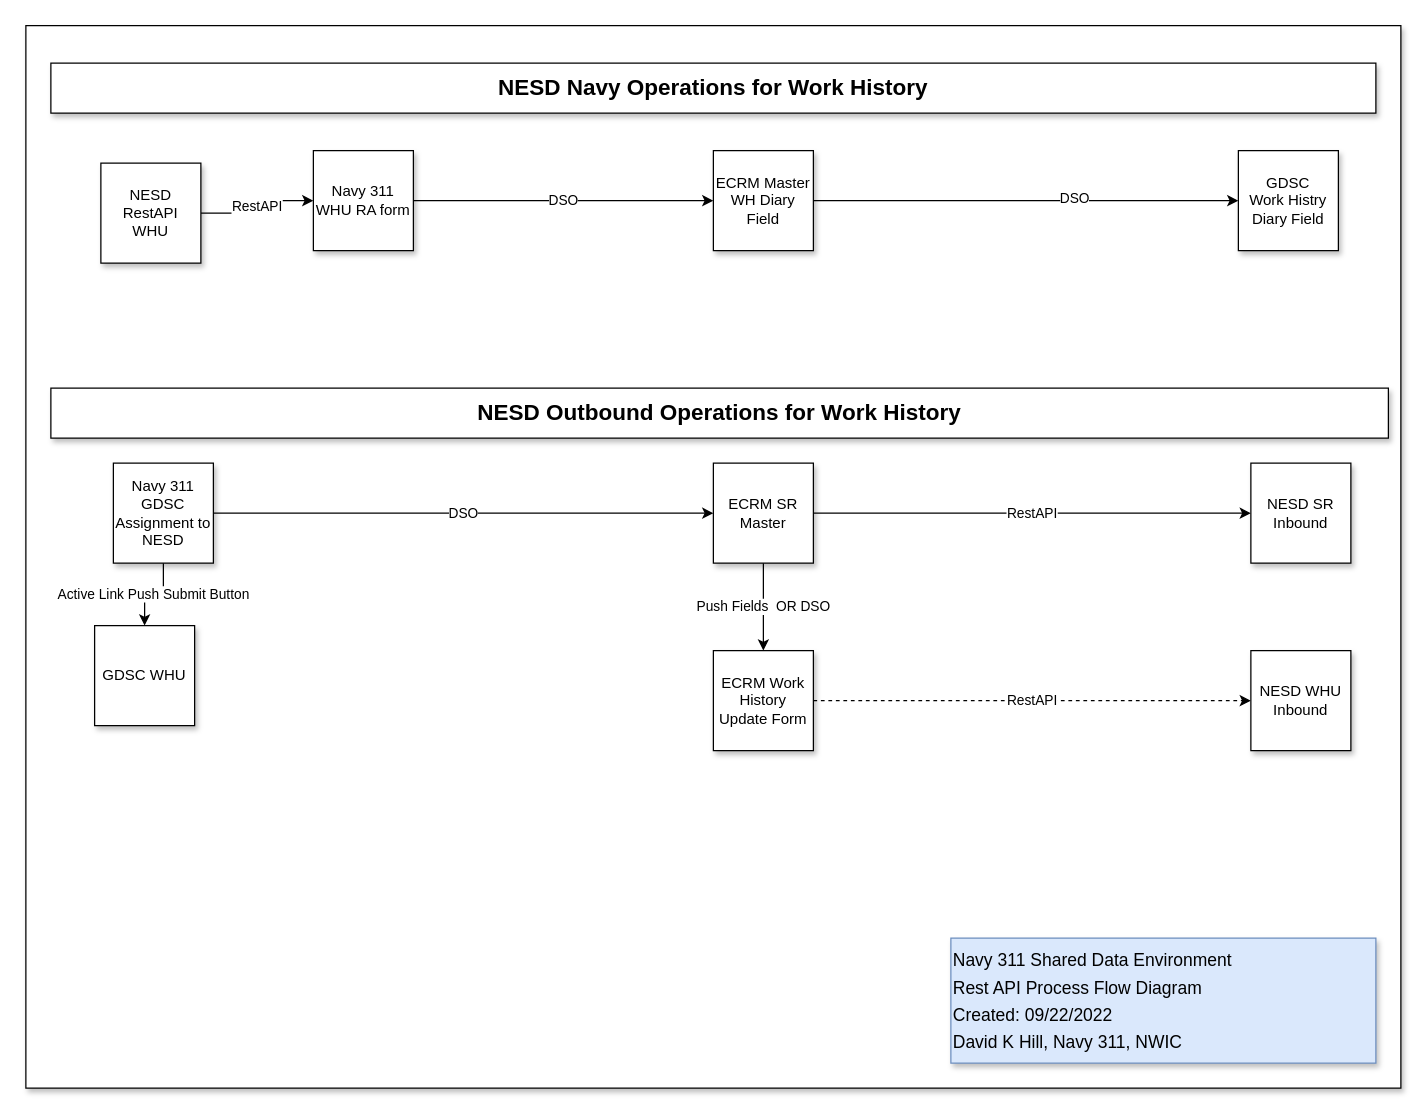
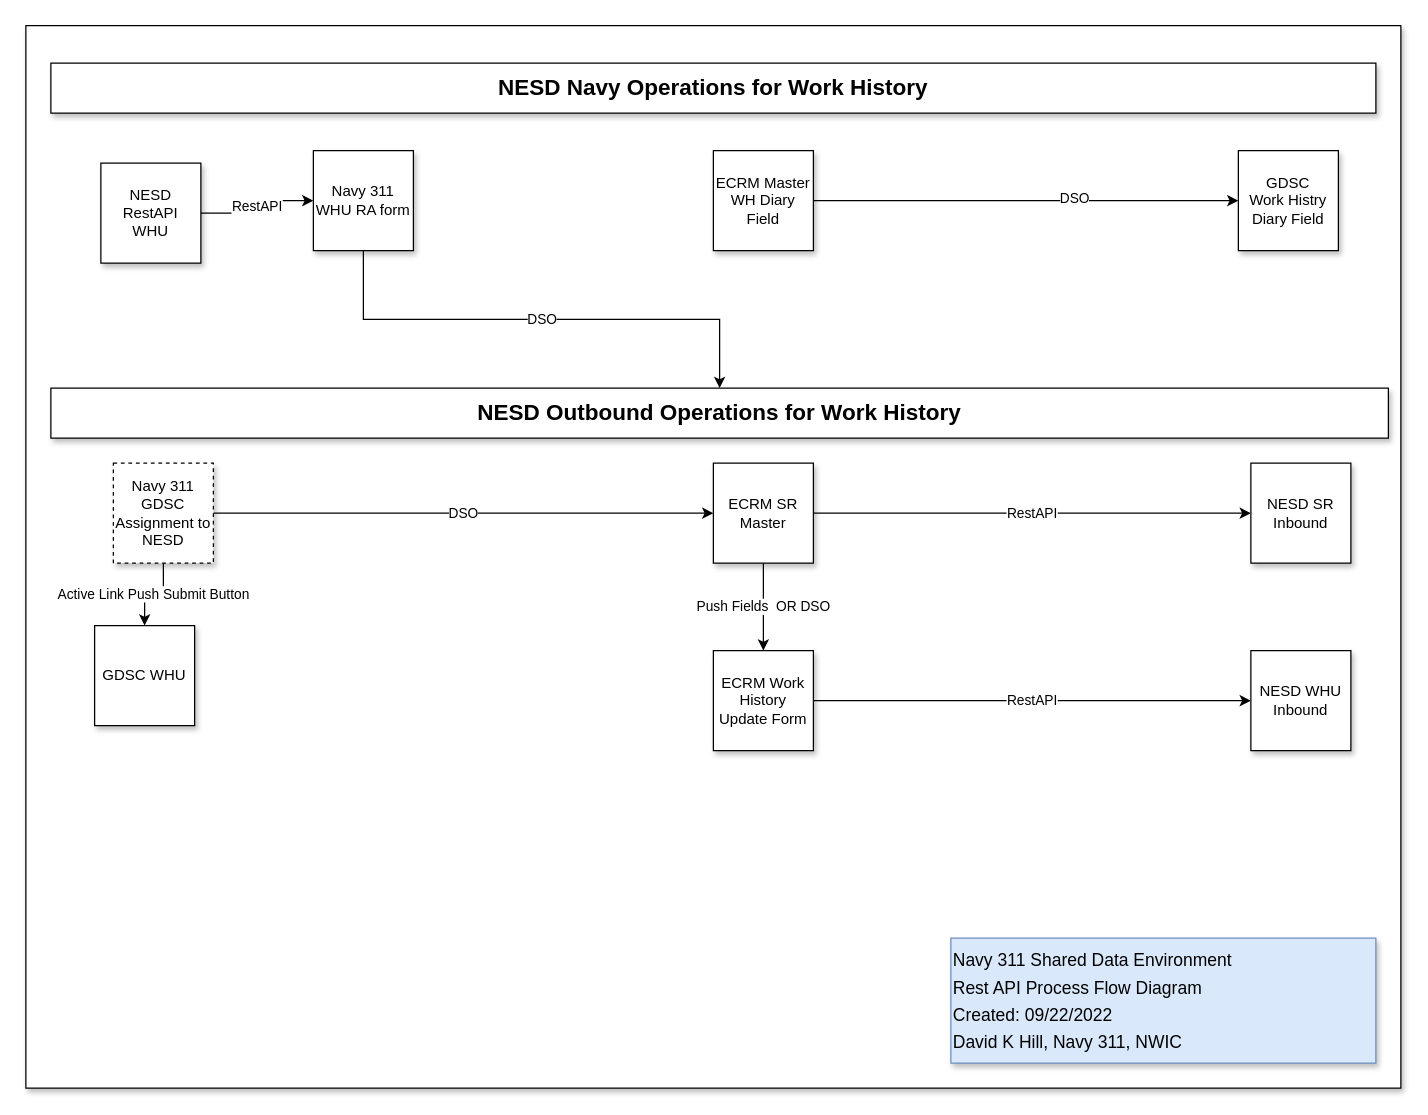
(559, 201) -> (537, 319)
(163, 513) -> (163, 513)
(911, 701) -> (911, 701)
